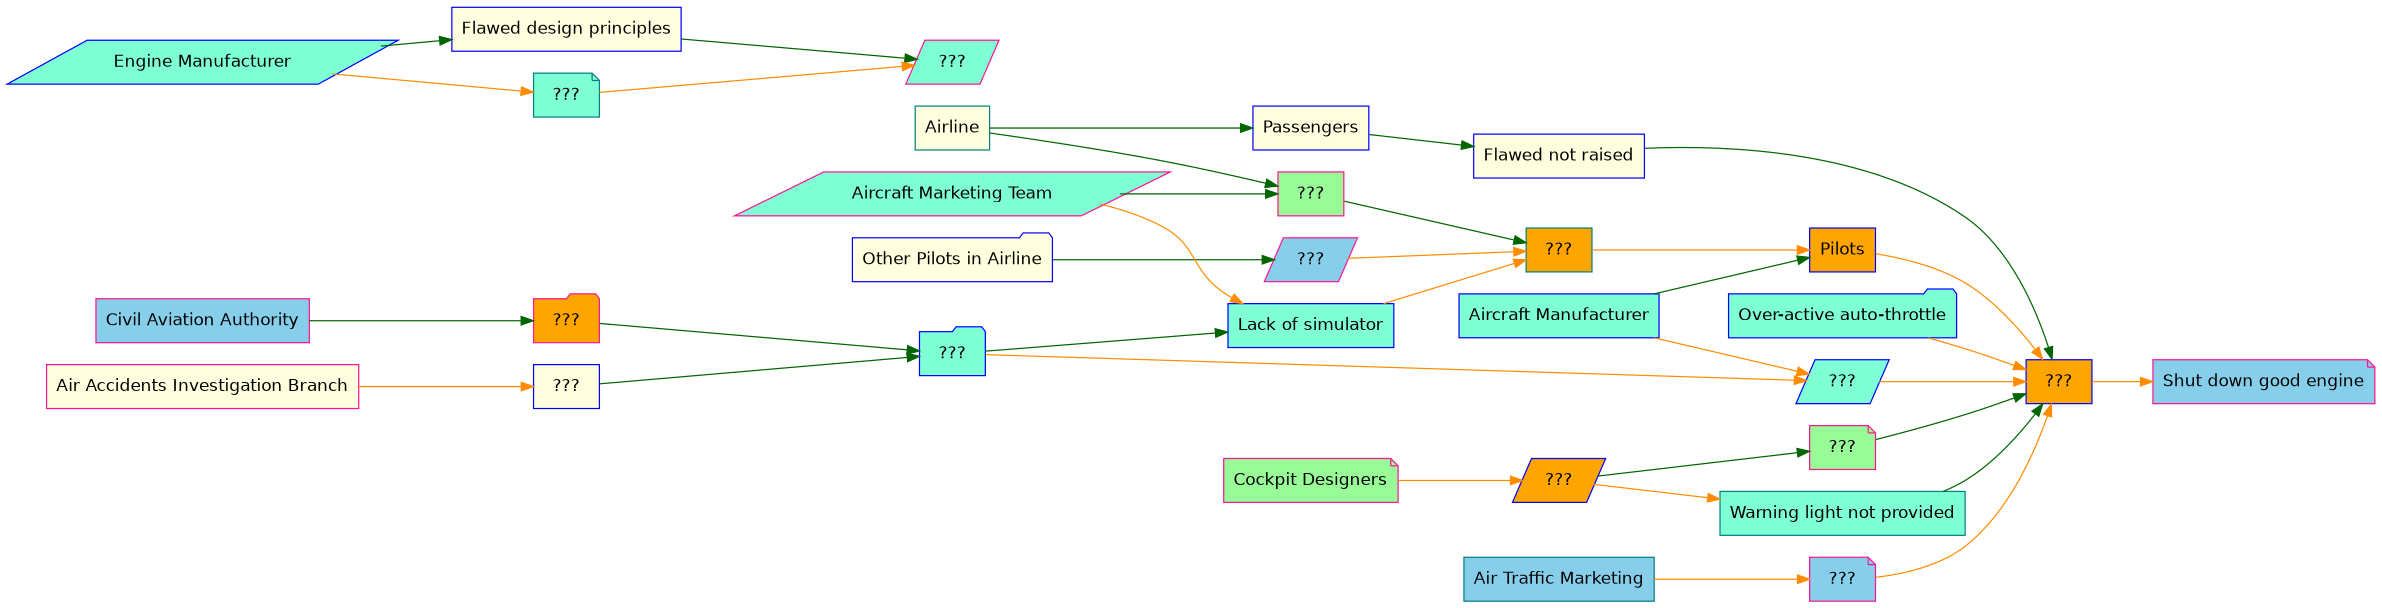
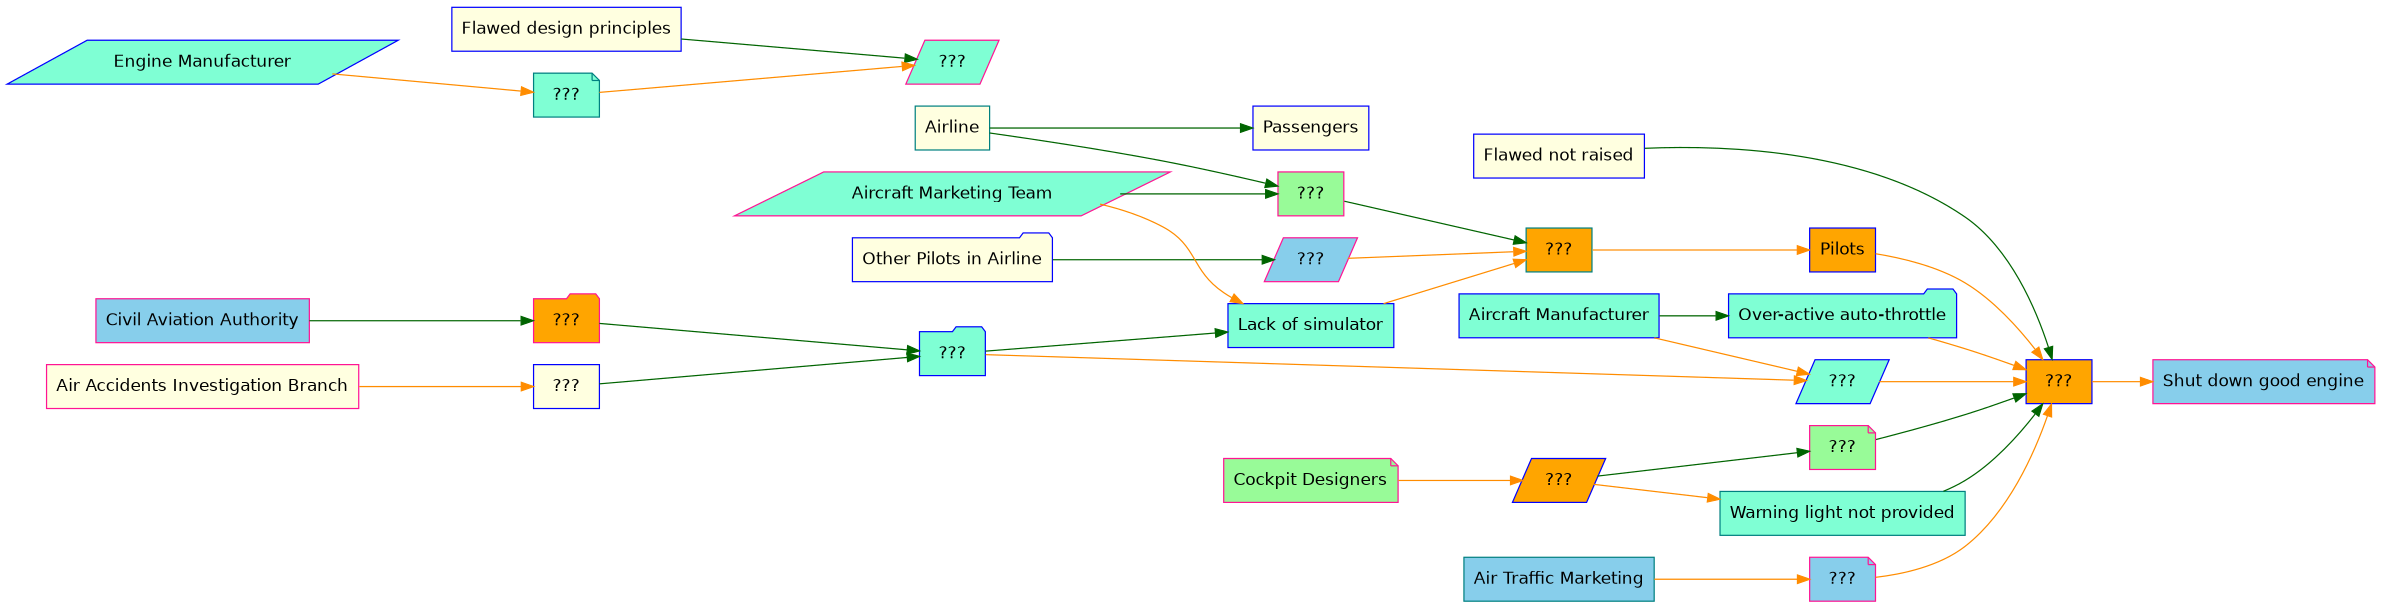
(410, 43) -> none
(1415, 140) -> none
(1726, 277) -> (1688, 316)
